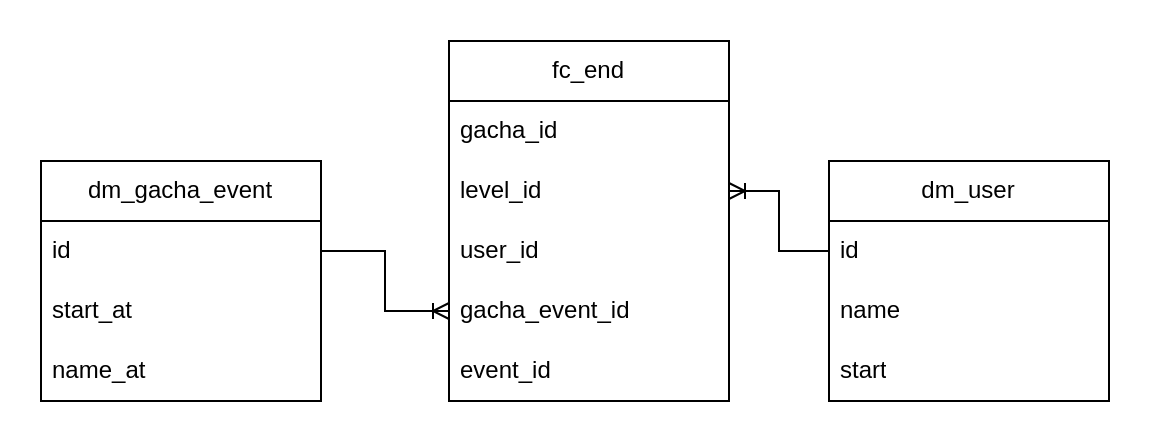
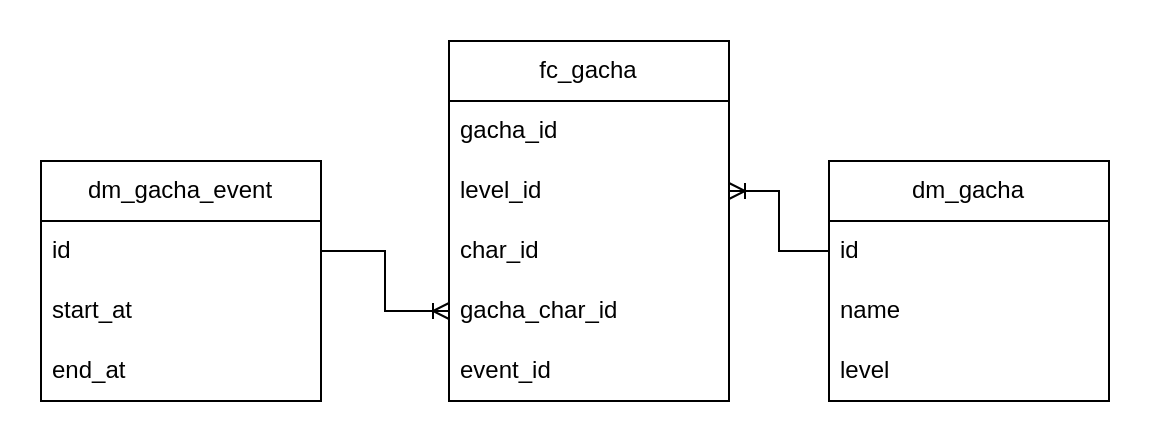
(589, 71) -> (589, 71)
(969, 191) -> (969, 191)
(505, 251) -> (505, 251)
(552, 311) -> (545, 311)
(100, 371) -> (93, 371)
(875, 371) -> (868, 371)
